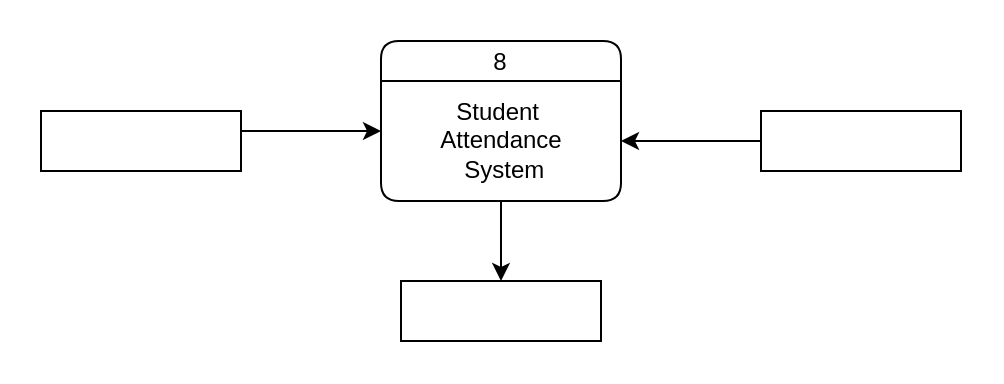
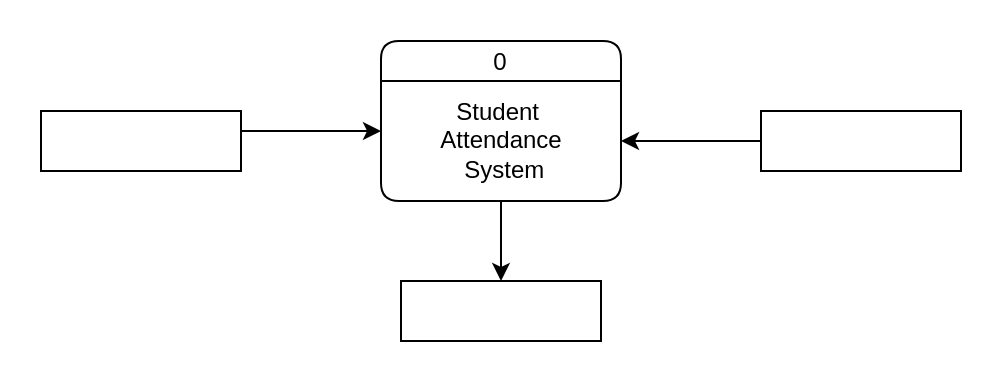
(500, 62) -> (500, 62)
